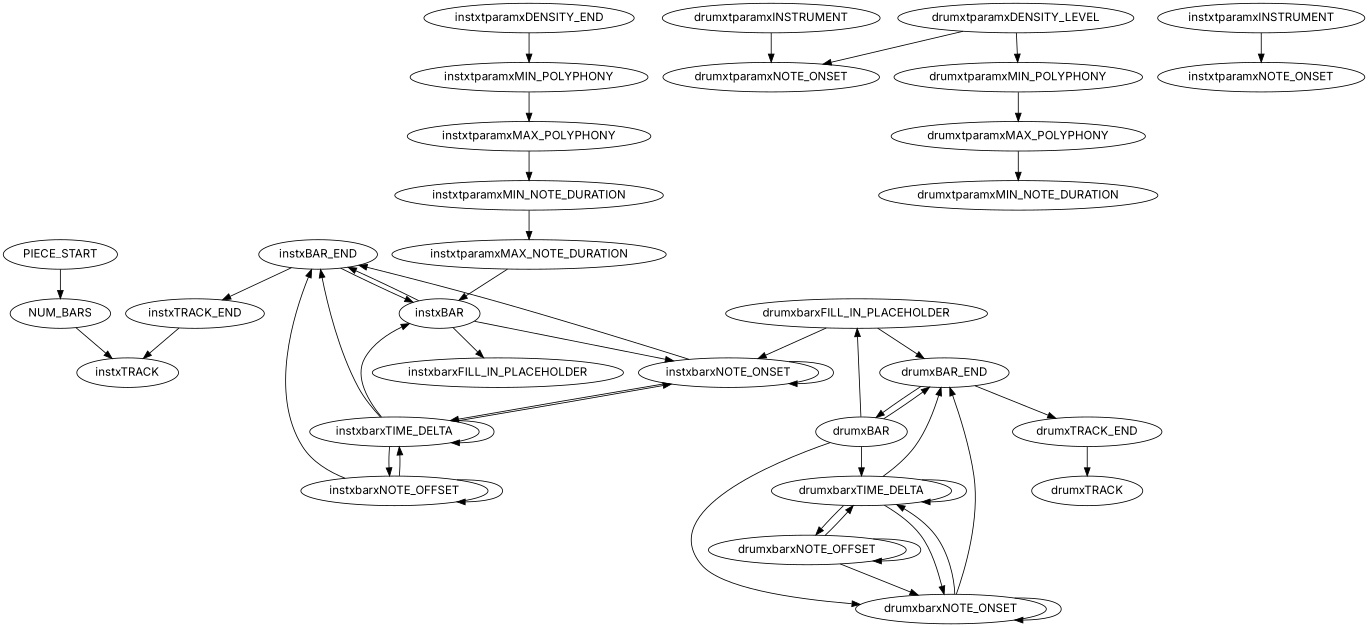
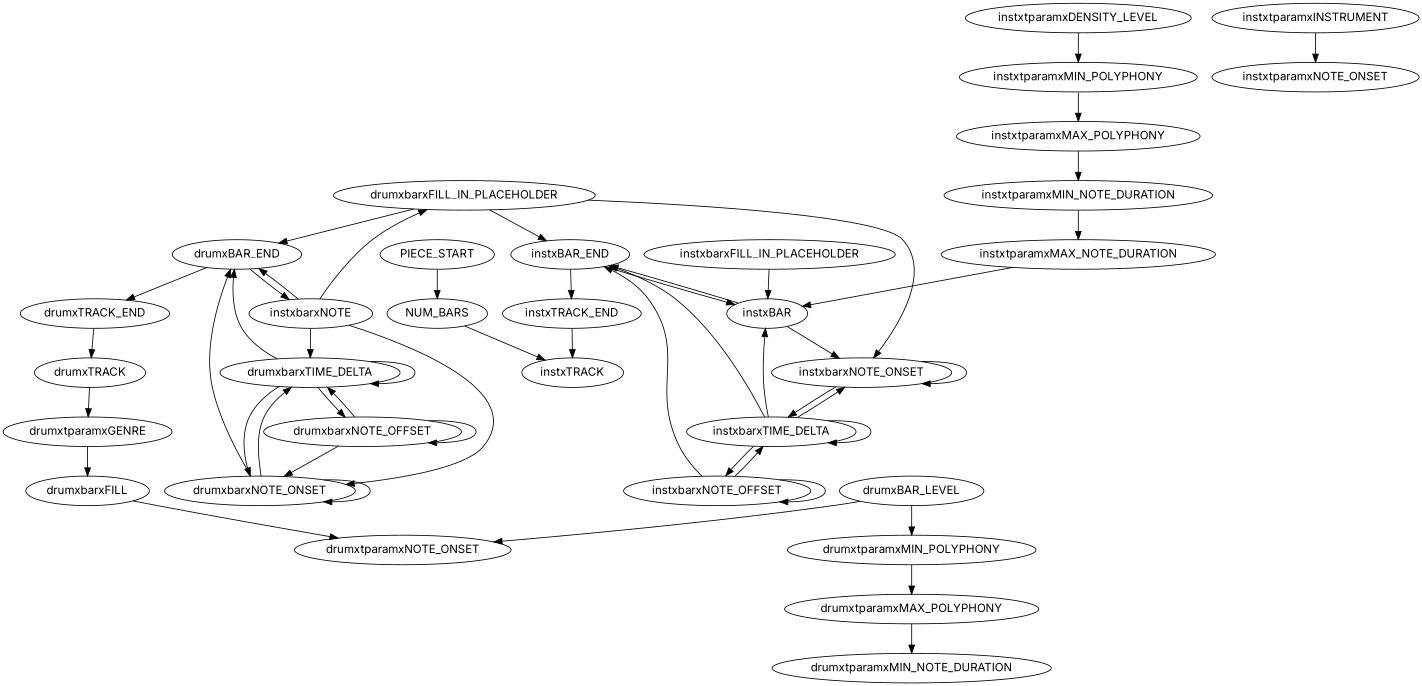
(529, 18) -> (1078, 18)
(771, 18) -> (88, 491)
(1016, 18) -> (912, 491)
(529, 311) -> (514, 223)
(465, 340) -> (769, 280)
none -> (88, 432)
(861, 432) -> (311, 314)
